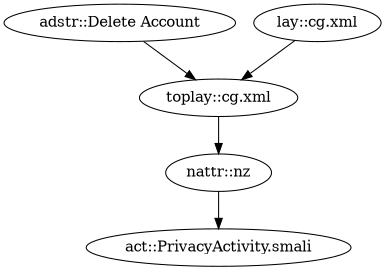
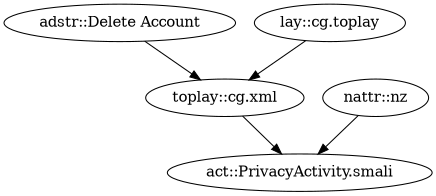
(317, 23) -> (330, 23)
(219, 130) -> (258, 131)
